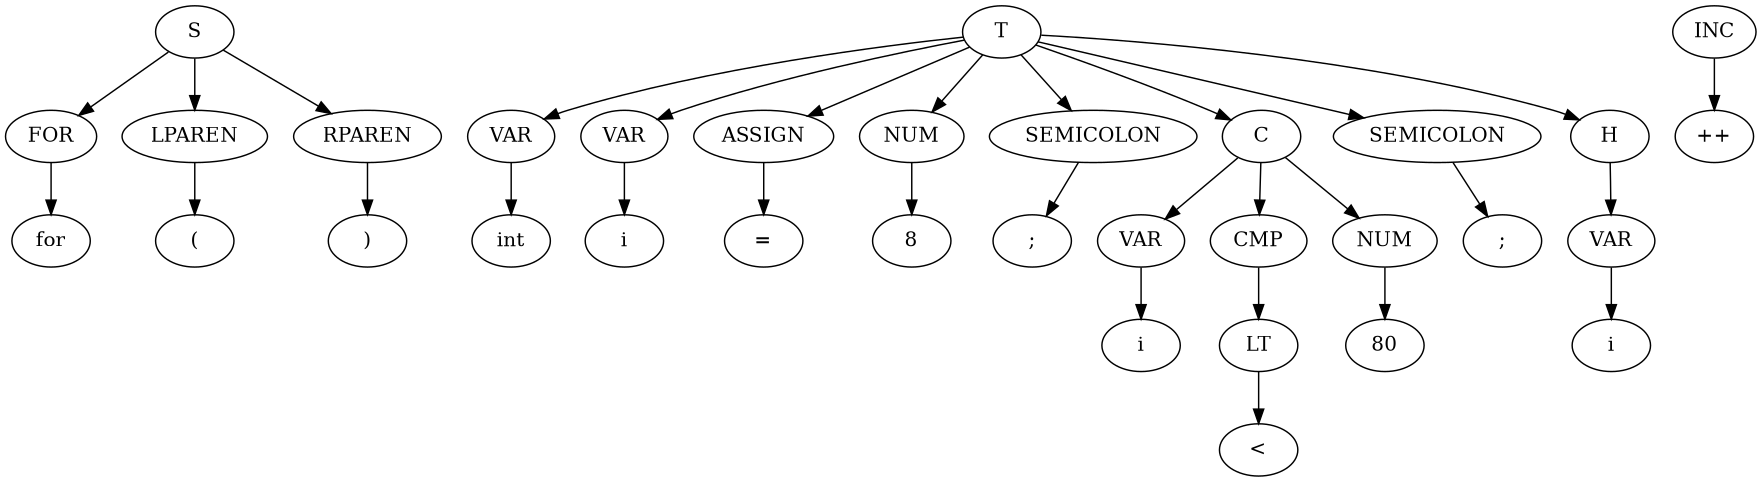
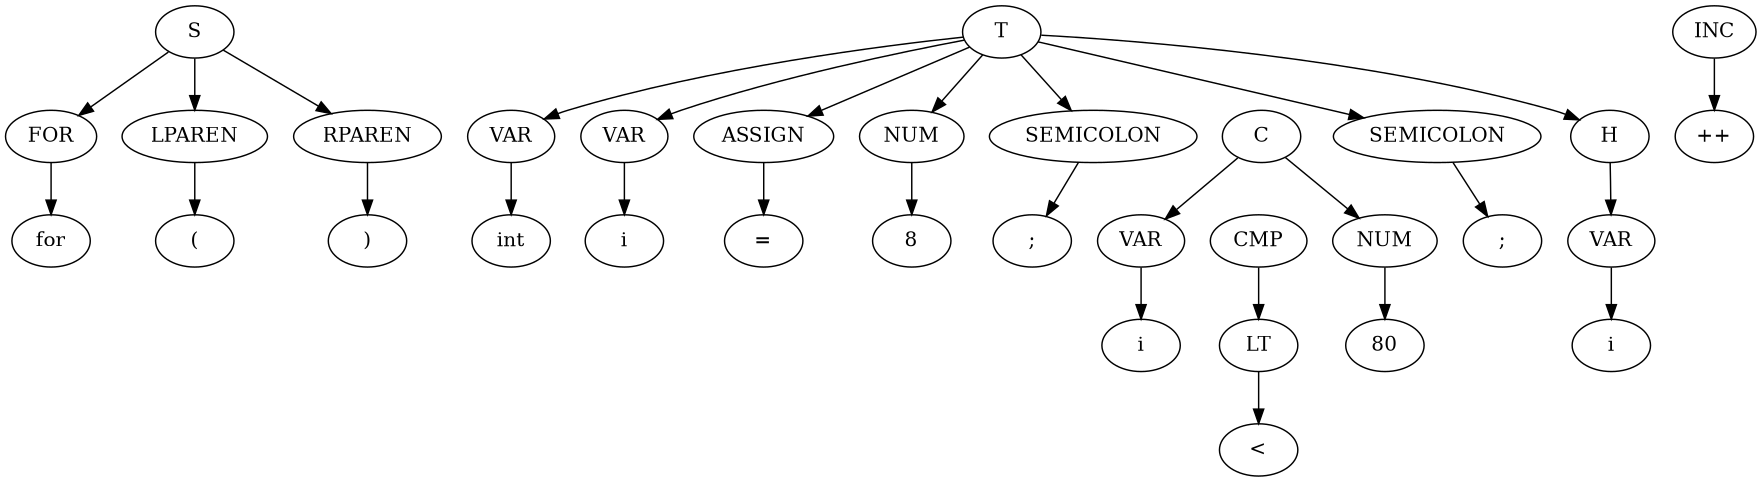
(1127, 78) -> none
(1260, 182) -> none
